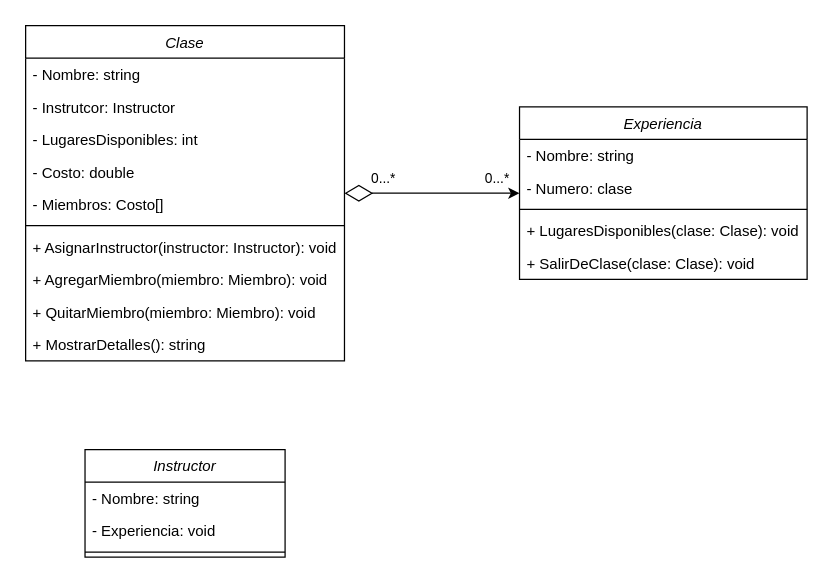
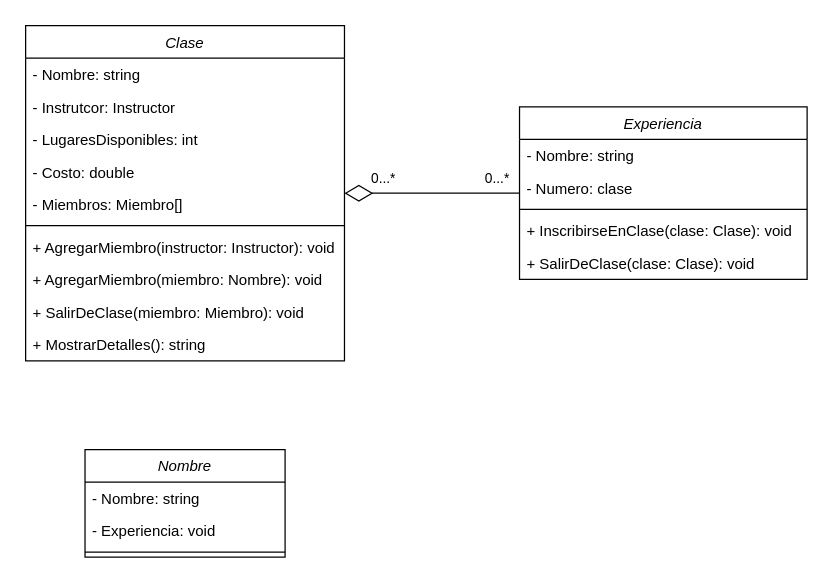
(509, 193) -> (512, 193)
(105, 205) -> (111, 205)
(673, 231) -> (673, 231)
(223, 248) -> (210, 248)
(183, 280) -> (181, 280)
(177, 313) -> (171, 313)
(184, 466) -> (184, 466)
